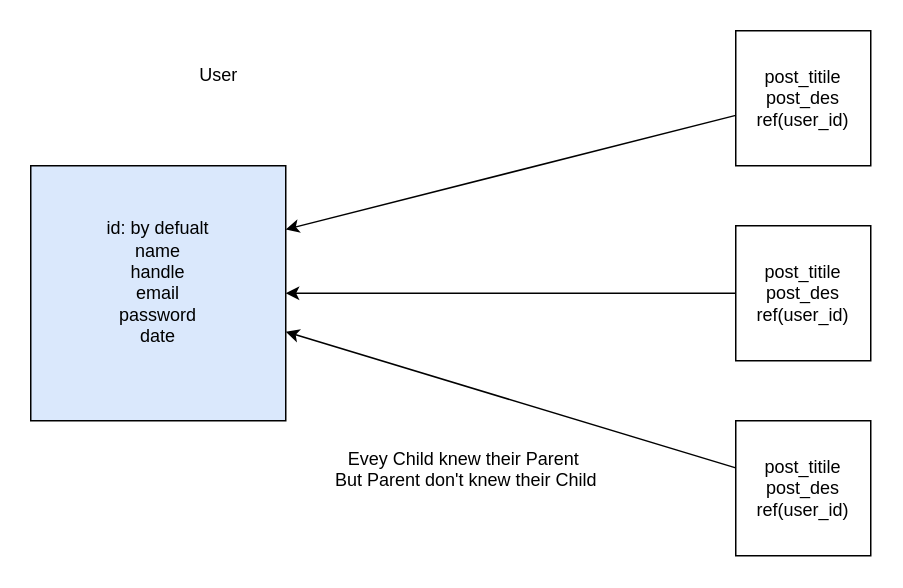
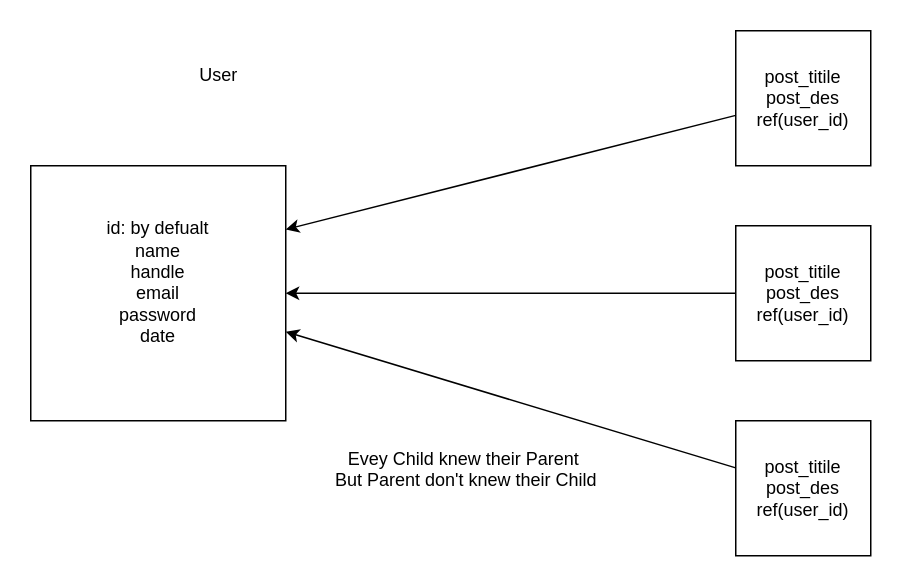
(158, 293) -> (158, 293)
